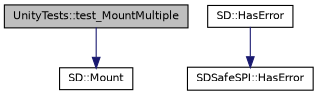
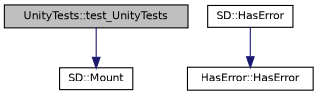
(96, 16) -> (96, 16)
(250, 79) -> (250, 79)
